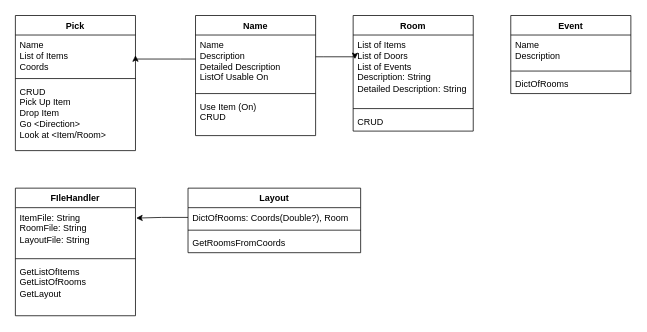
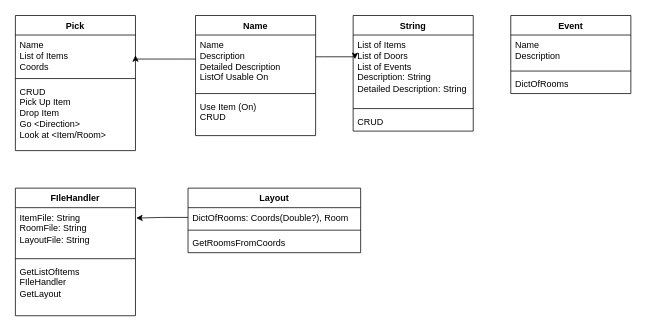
(413, 26) -> (413, 26)
(54, 283) -> (54, 283)
